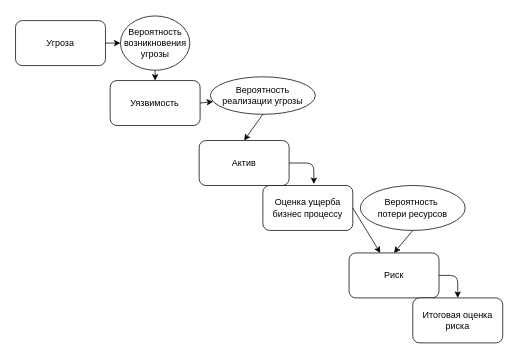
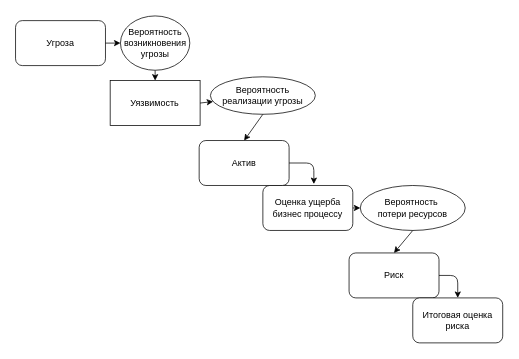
(155, 103) -> (155, 103)
(365, 228) -> (354, 208)
